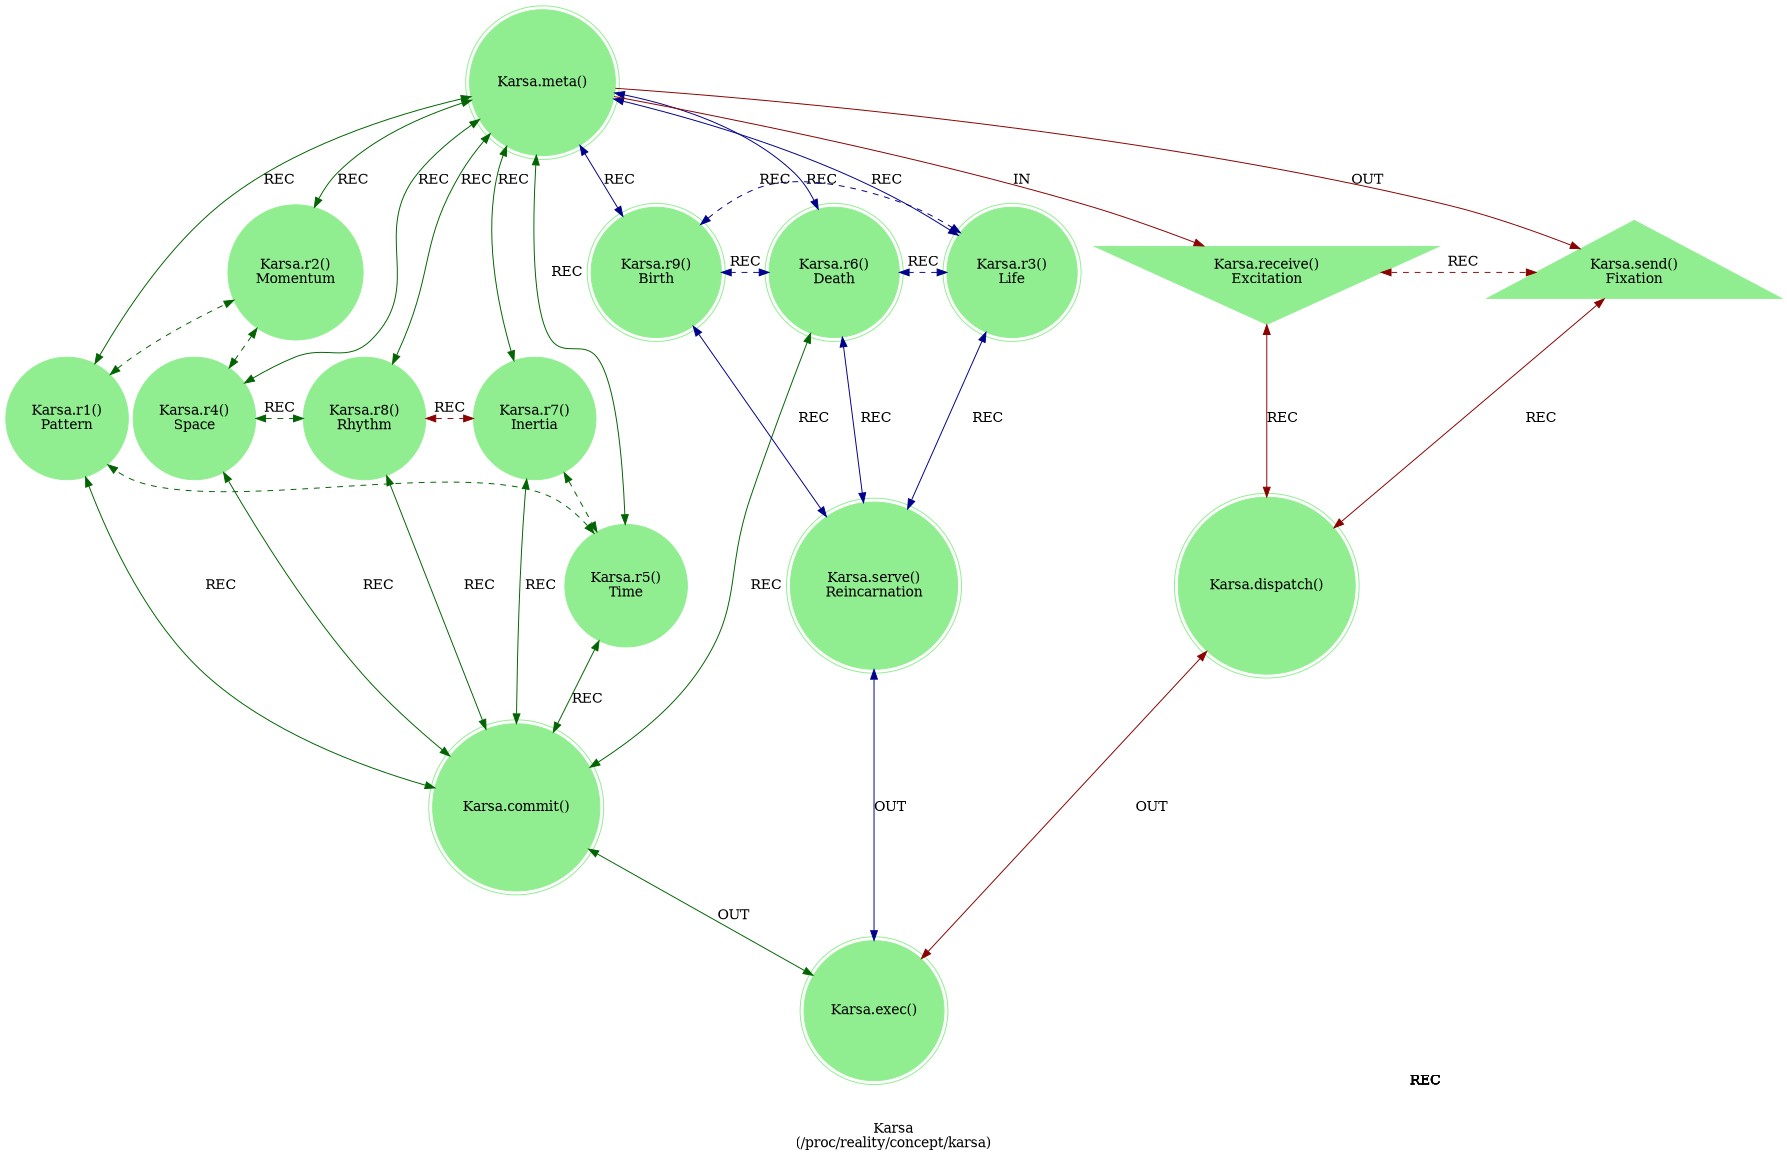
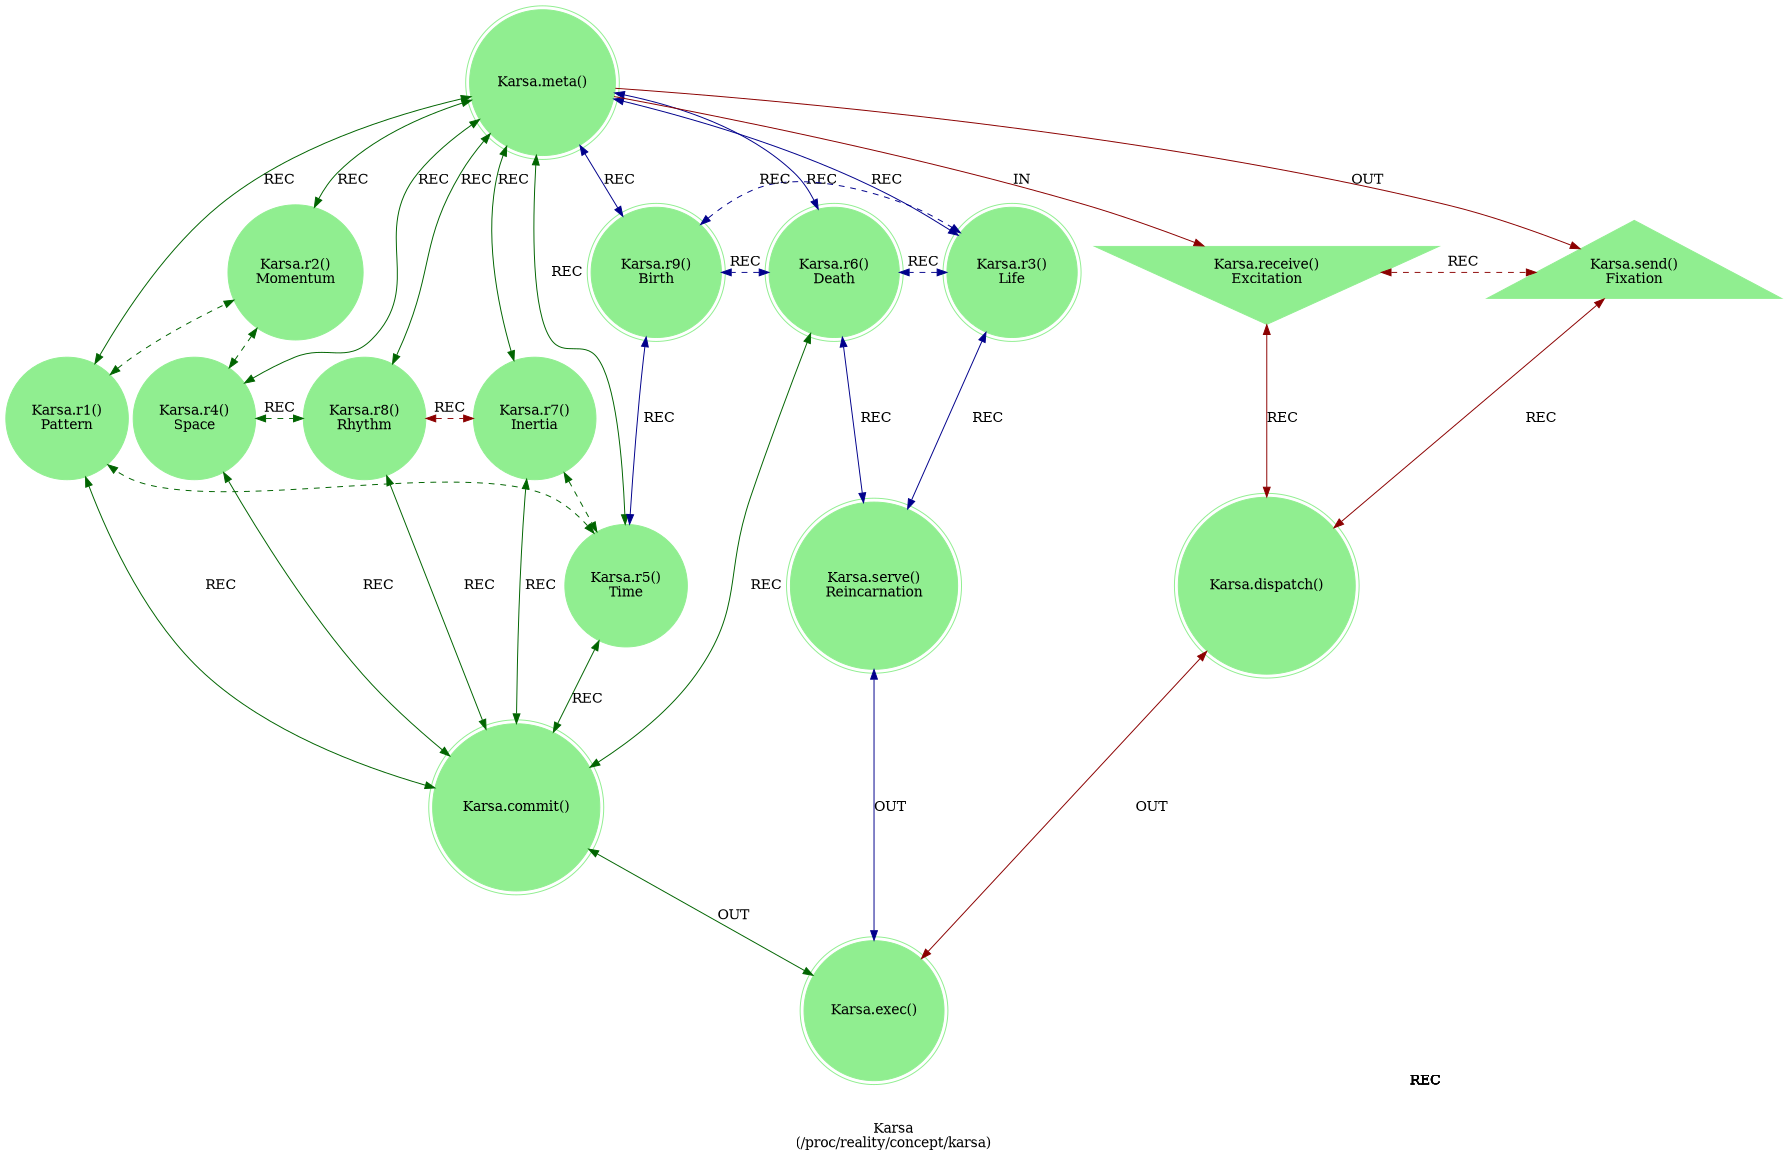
(760, 421) -> (636, 431)
